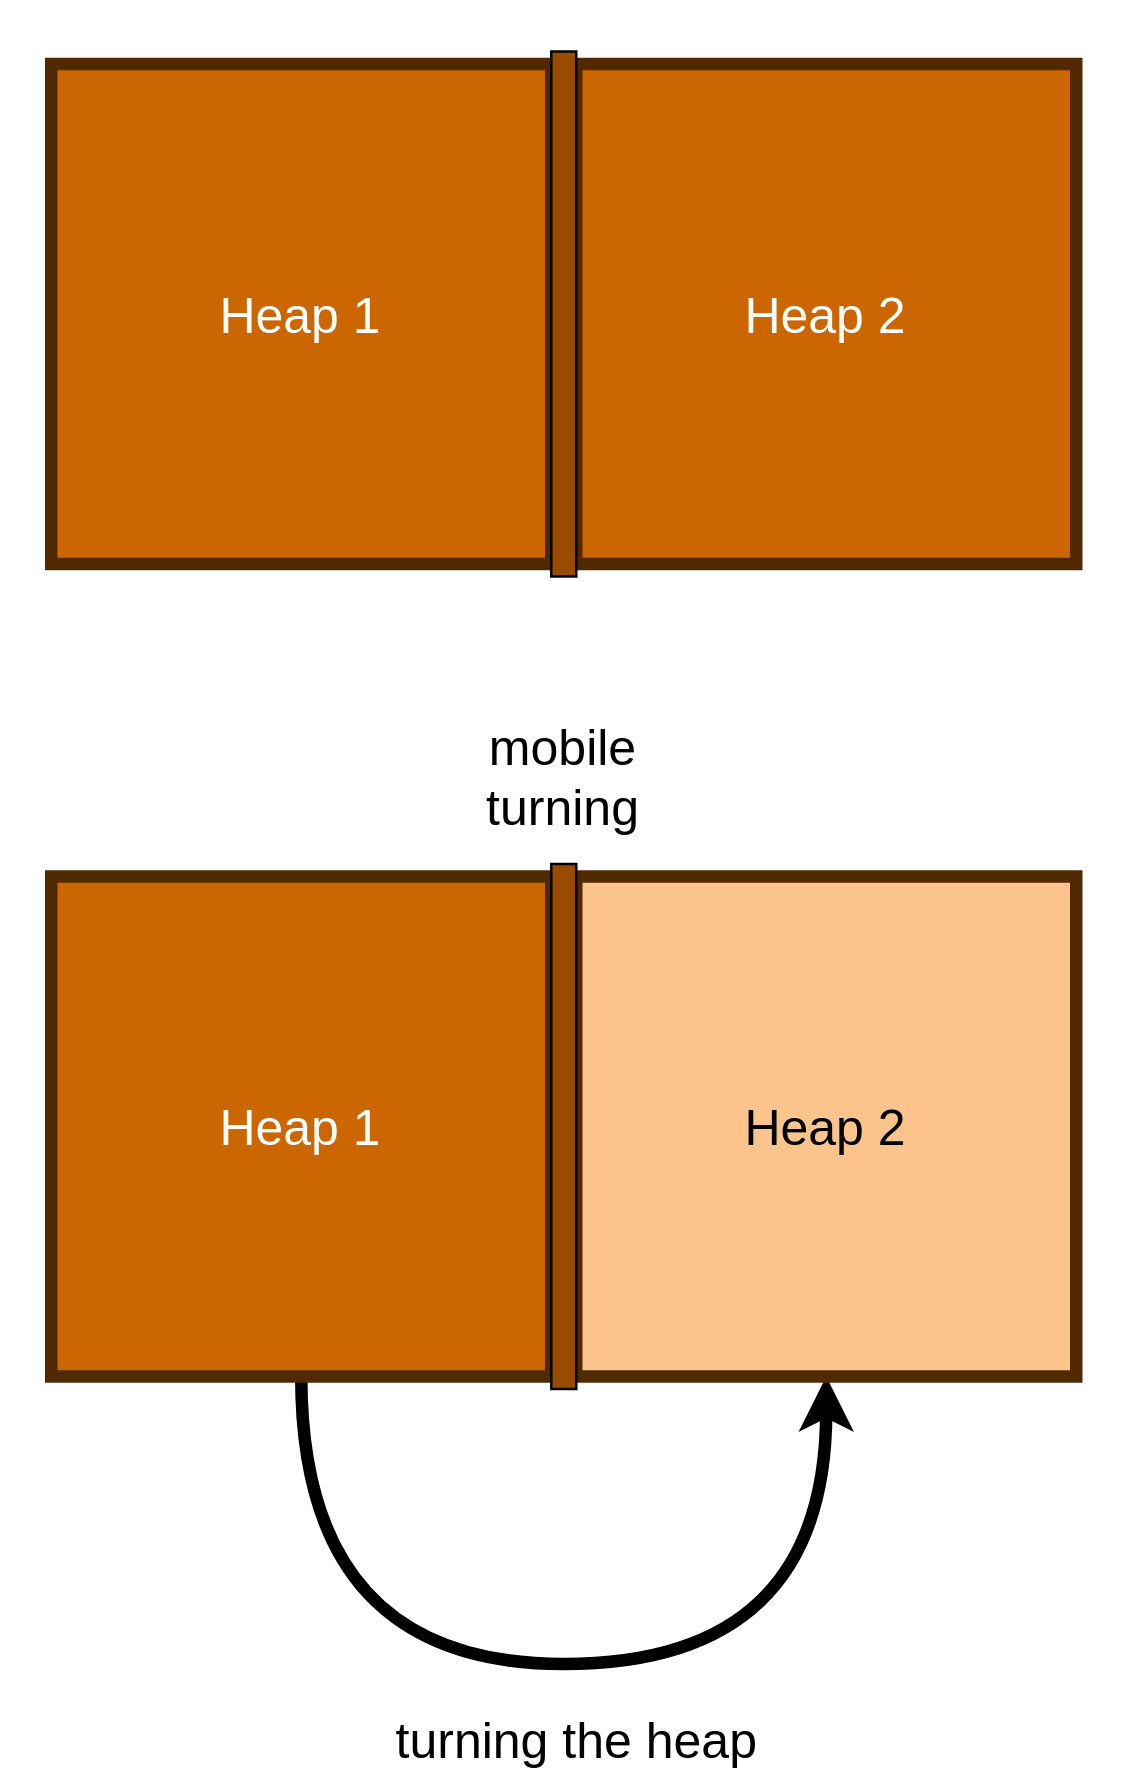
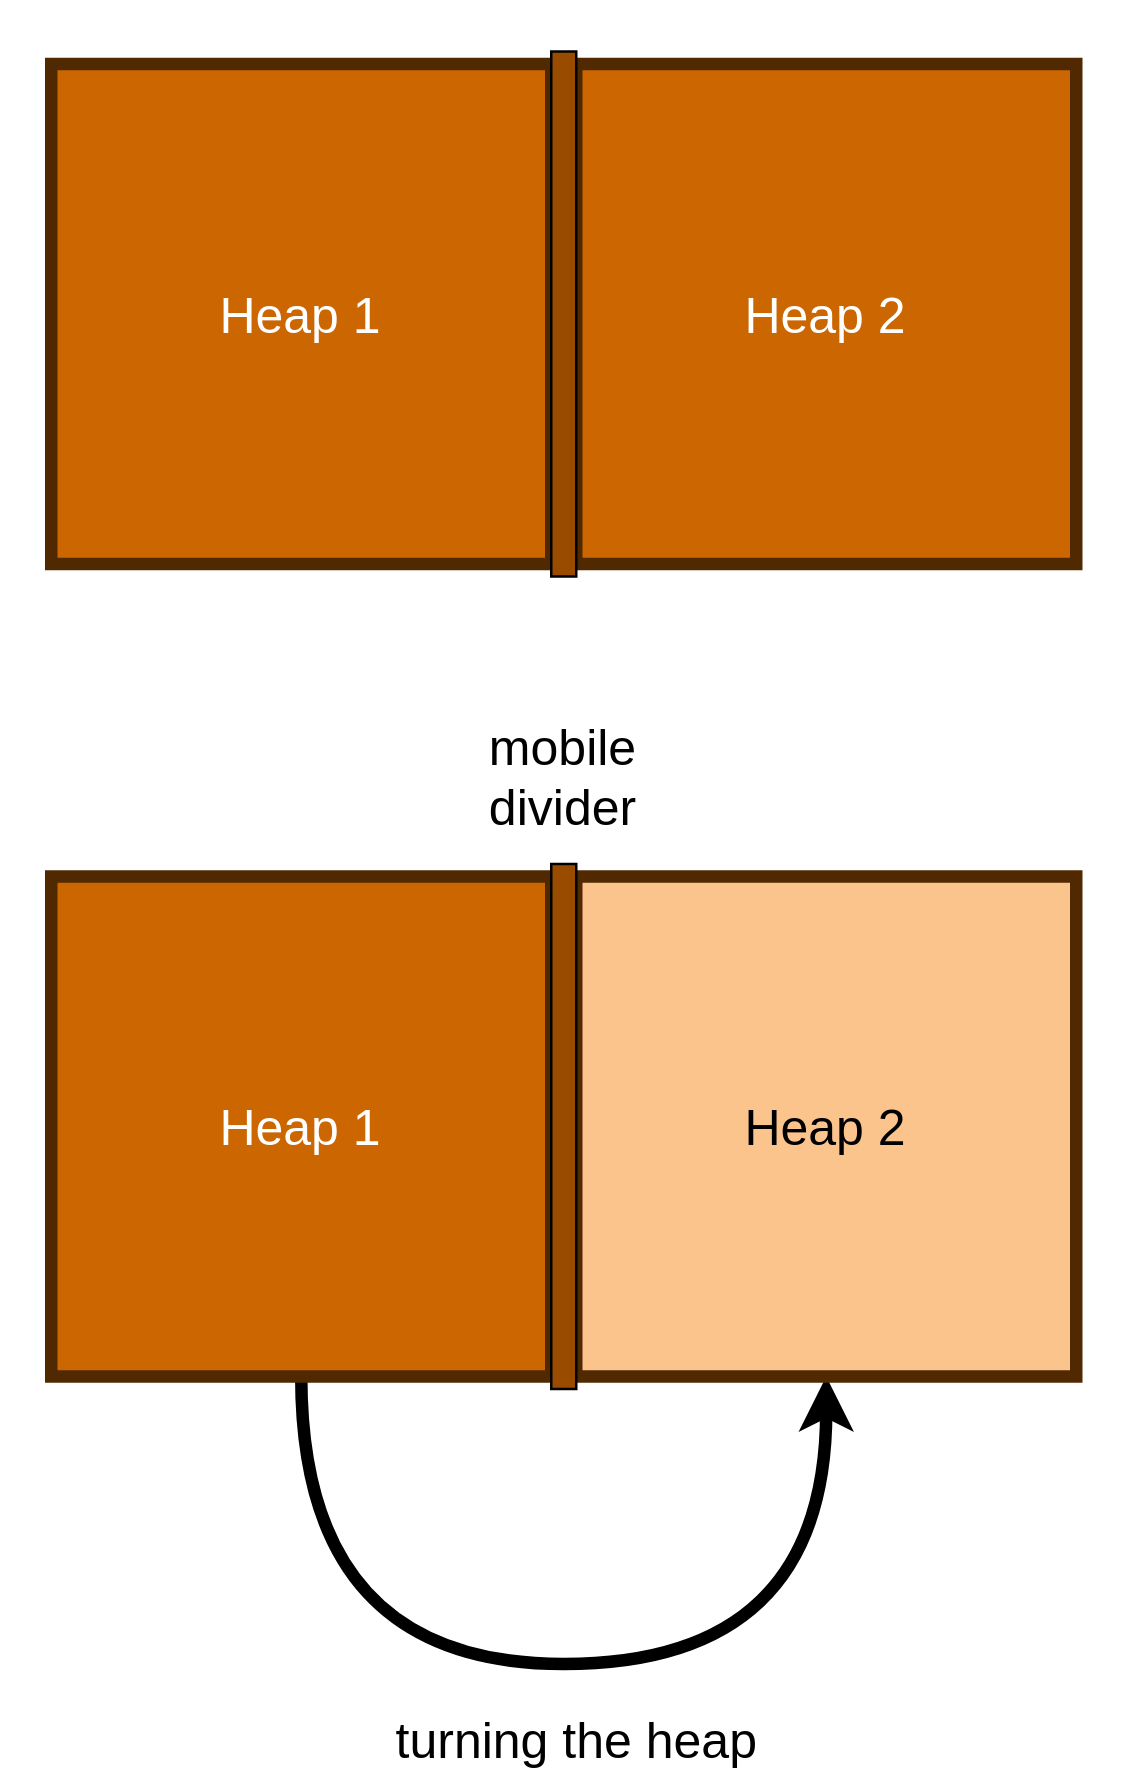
(564, 776) -> (564, 776)
